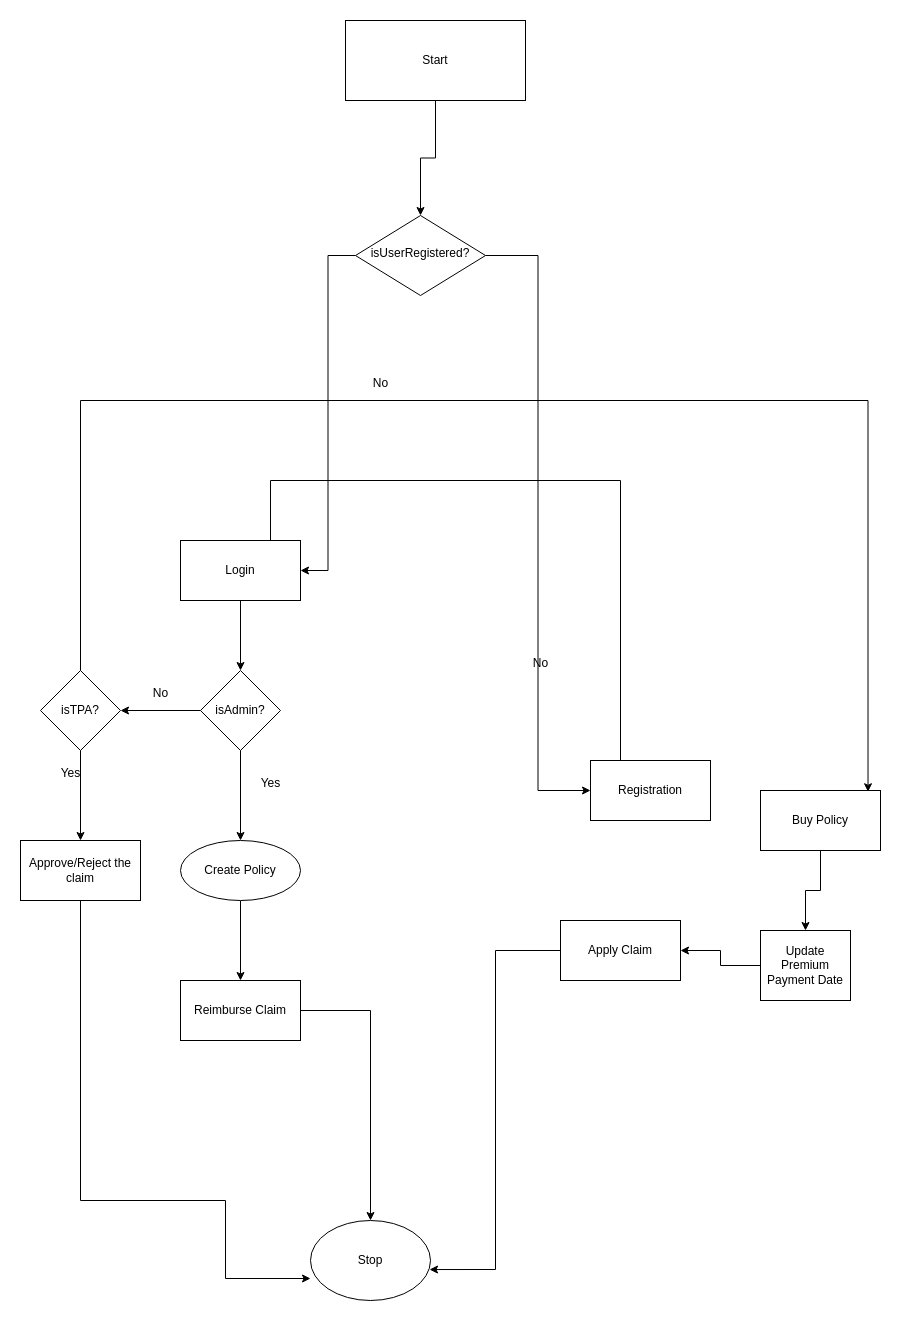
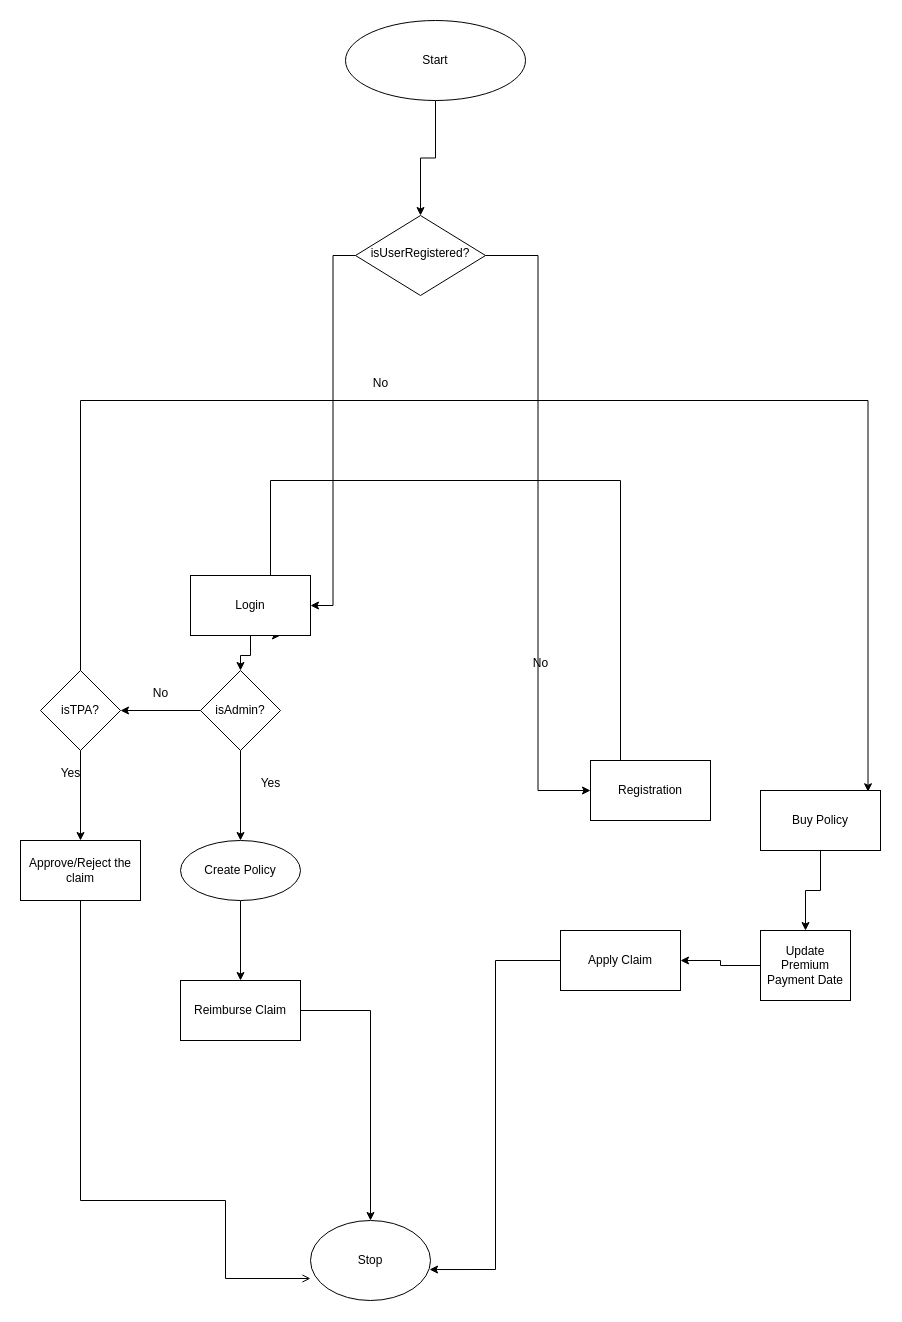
(436, 61) -> (436, 61)
(241, 571) -> (251, 606)
(621, 951) -> (621, 961)
(302, 1279) -> (304, 1279)
